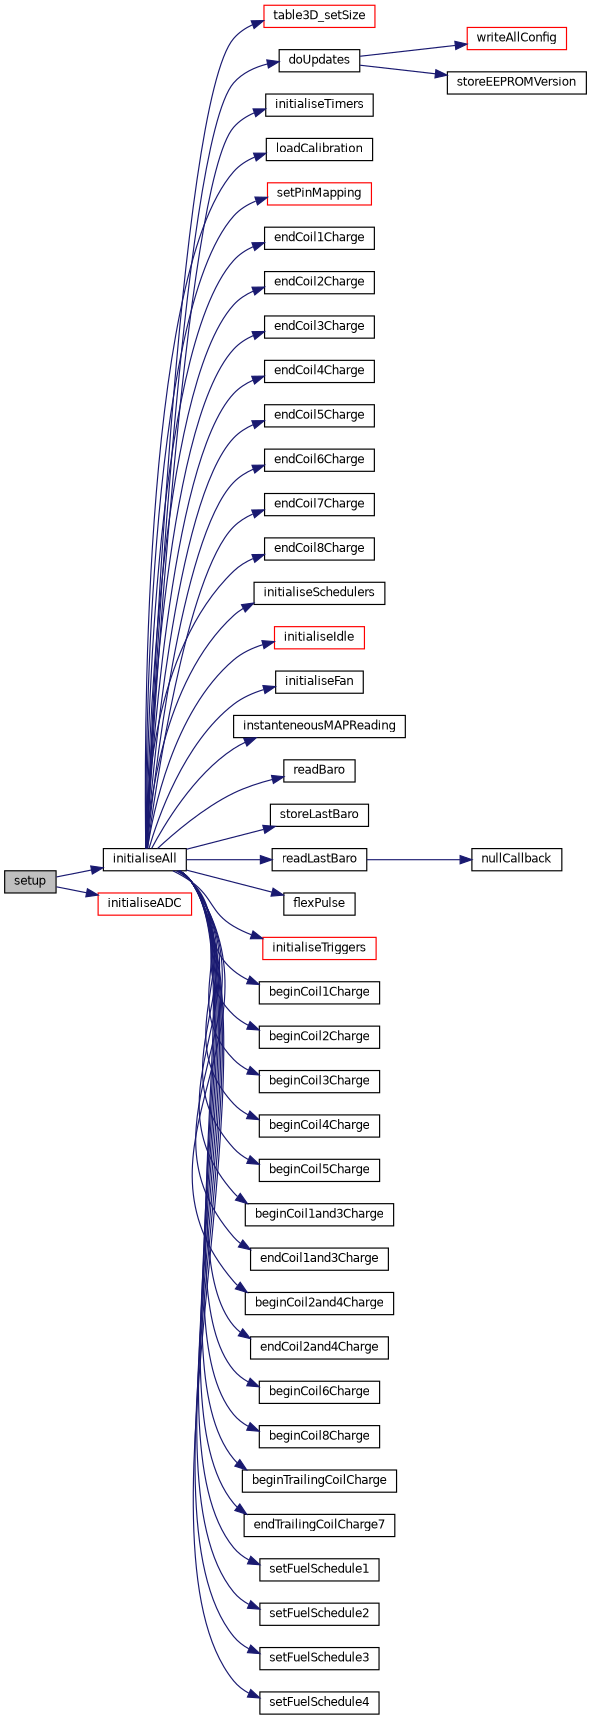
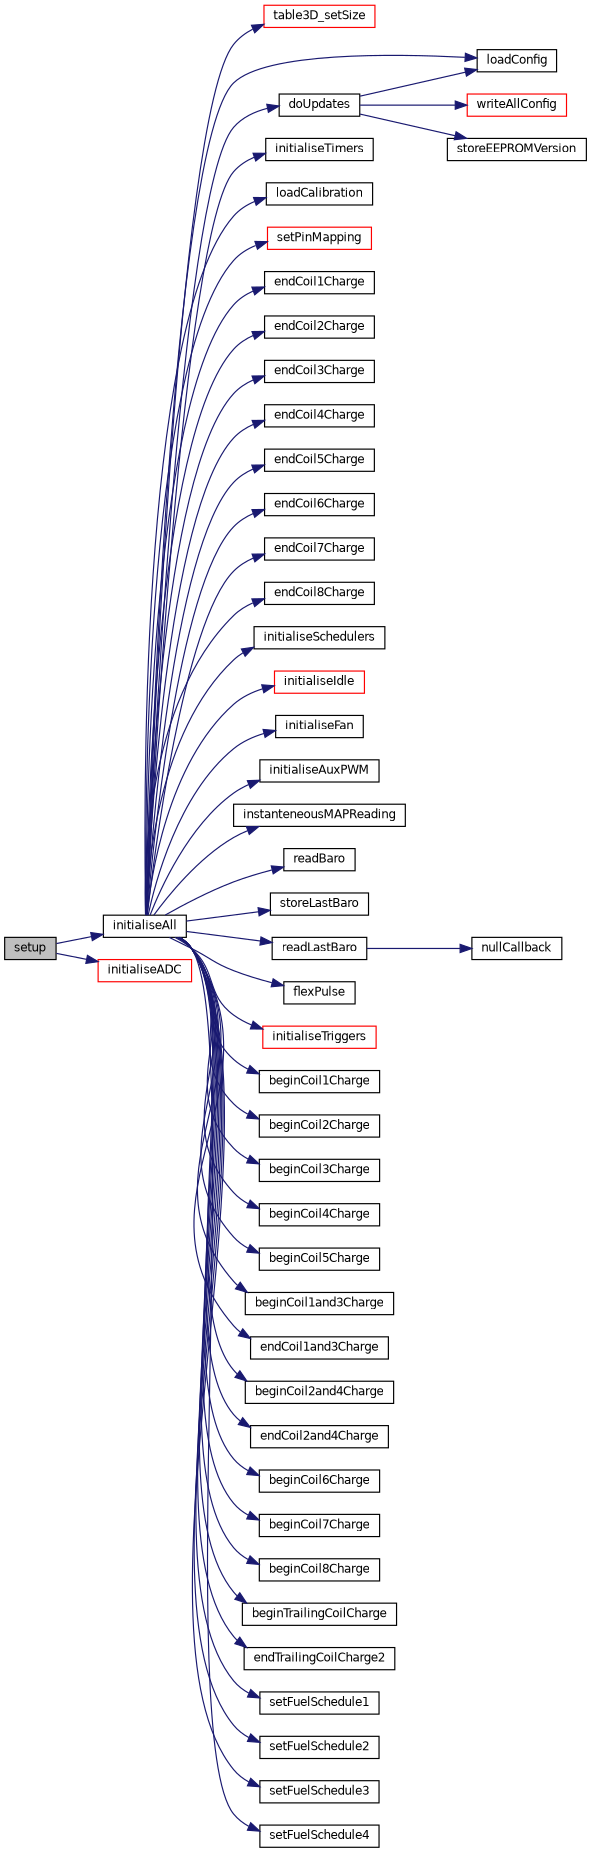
none -> (517, 61)
none -> (319, 771)
(319, 1525) -> (319, 1659)
none -> (319, 1525)
